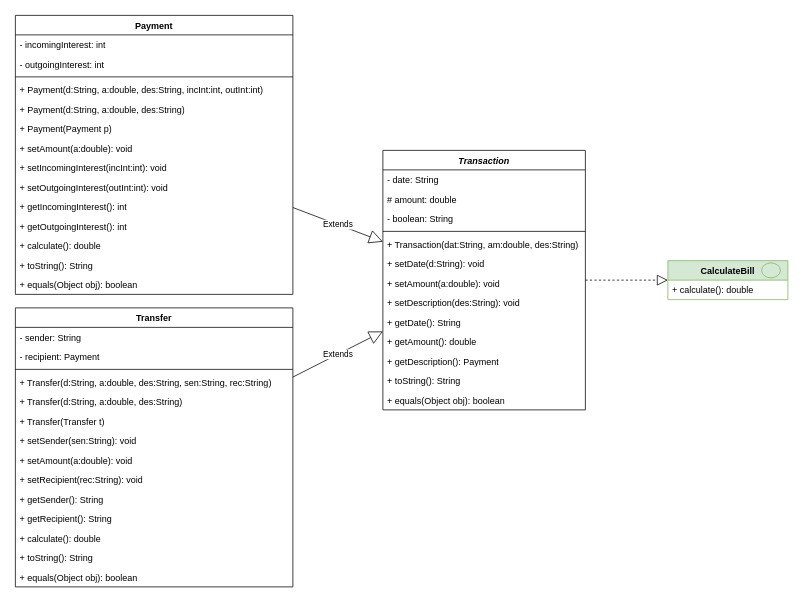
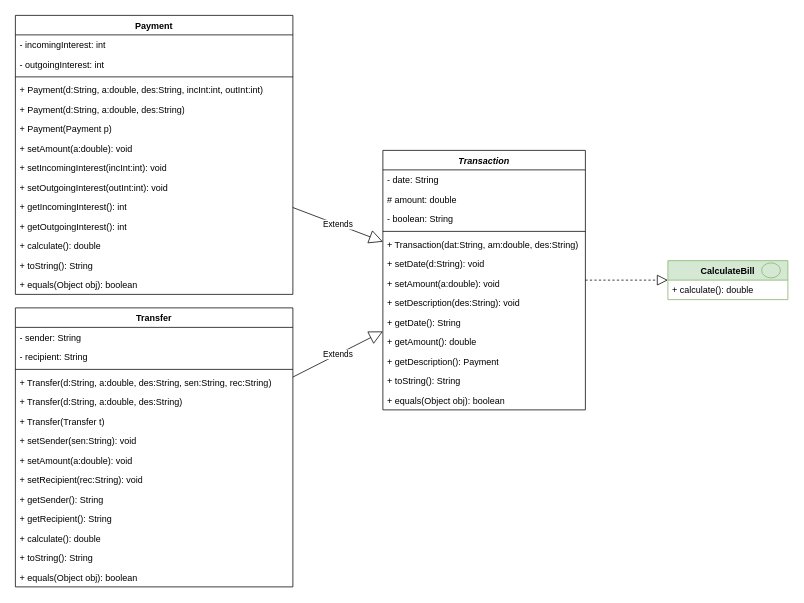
(64, 358) -> (61, 358)
